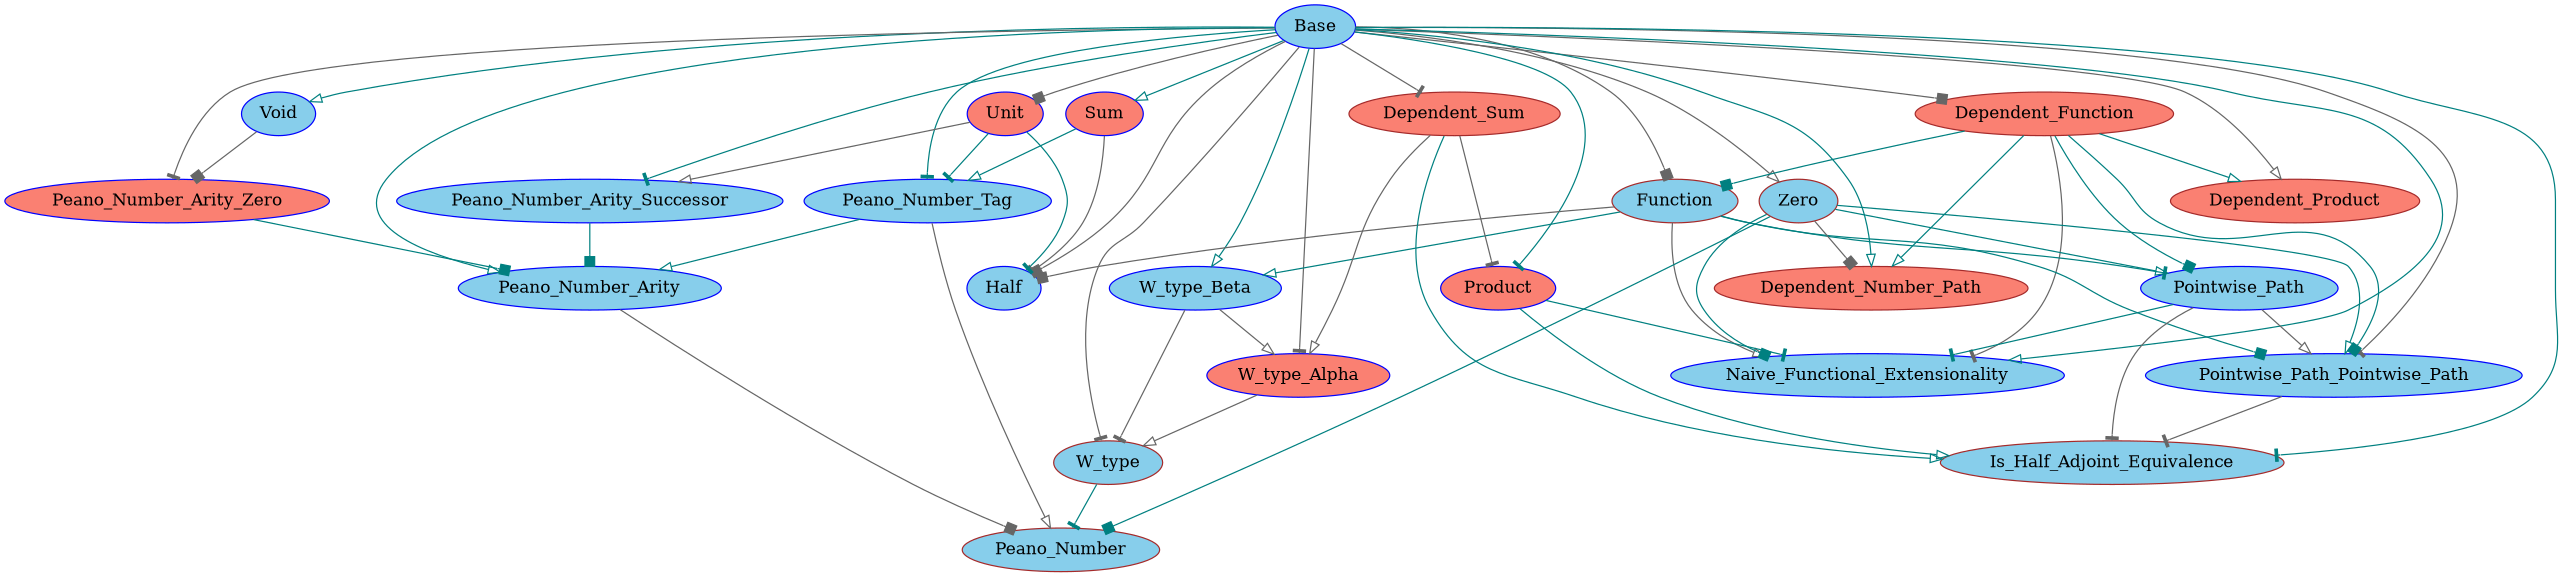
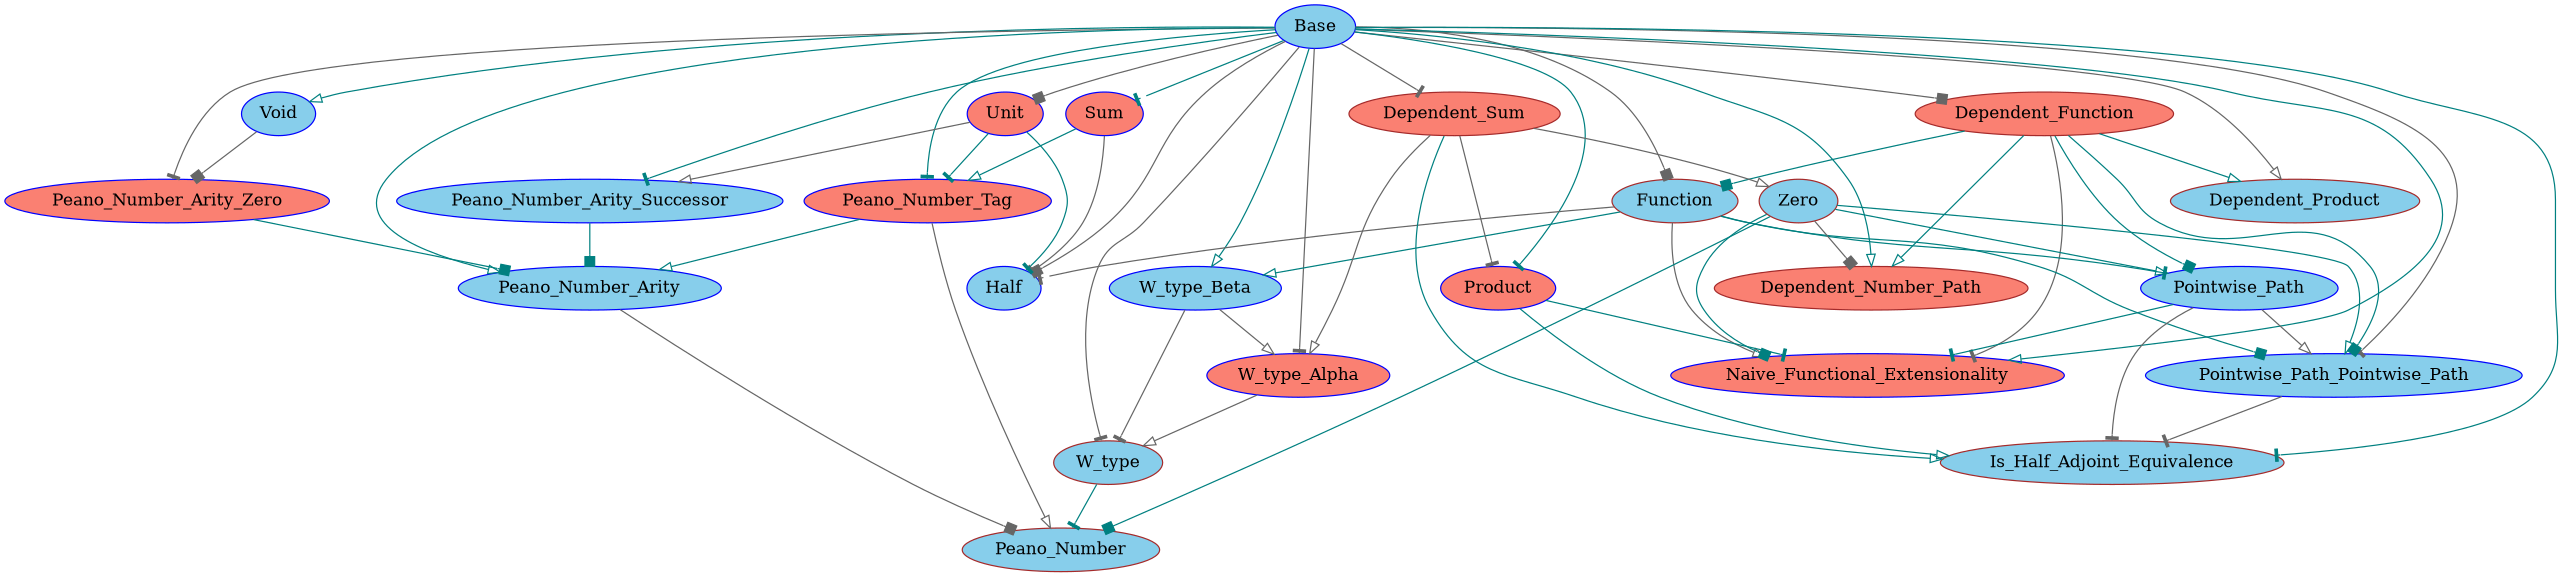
(1215, 68) -> (1215, 68)
(1597, 74) -> (1646, 152)
(928, 201) -> (928, 201)
(2295, 201) -> (2295, 201)
(1331, 235) -> (1331, 235)
(1868, 375) -> (1868, 375)
